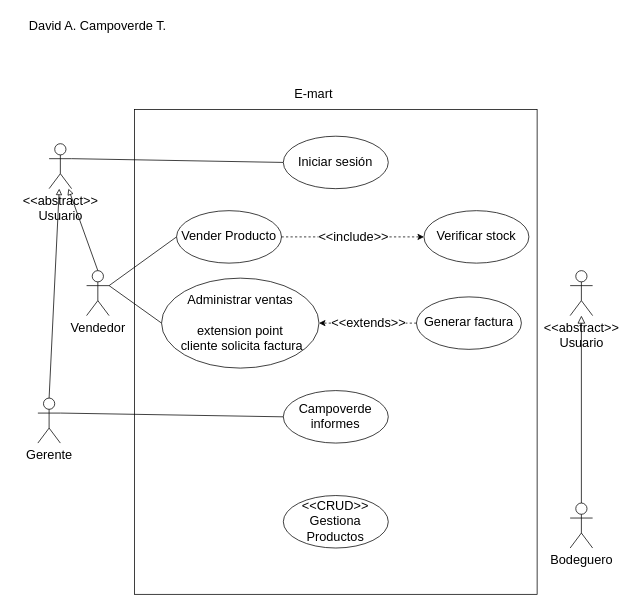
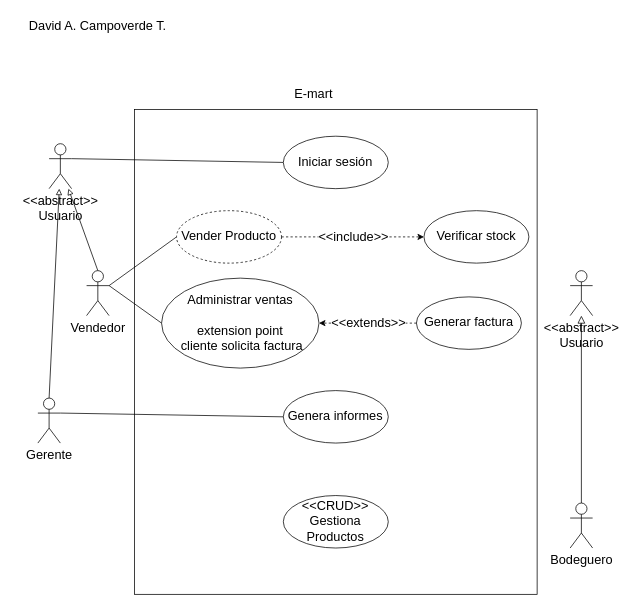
(229, 237) -> (229, 237)
(336, 417) -> (336, 417)
